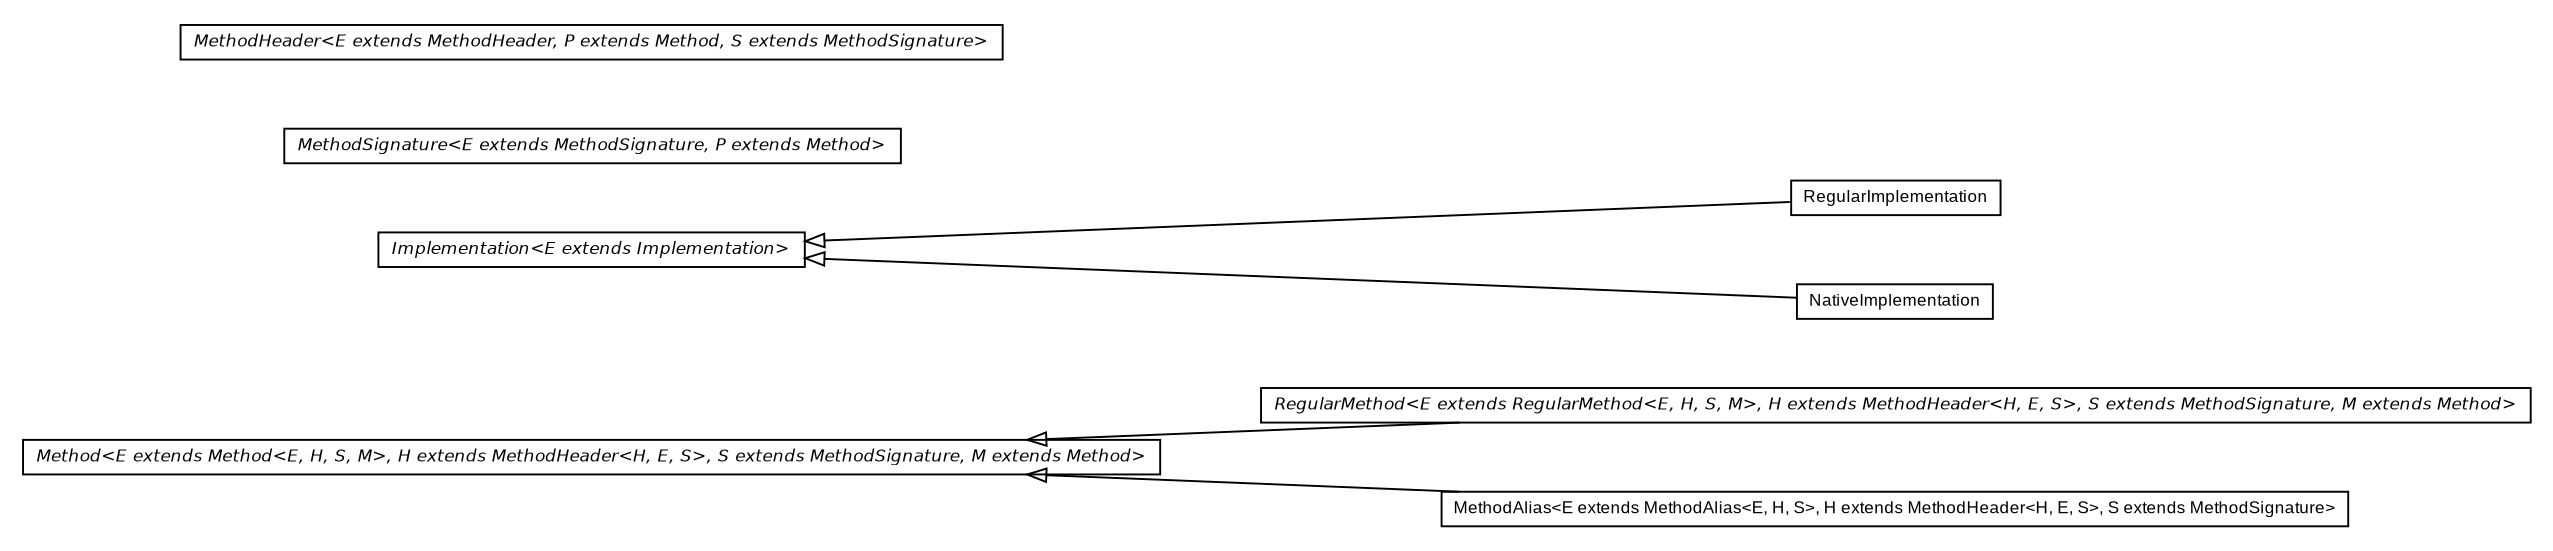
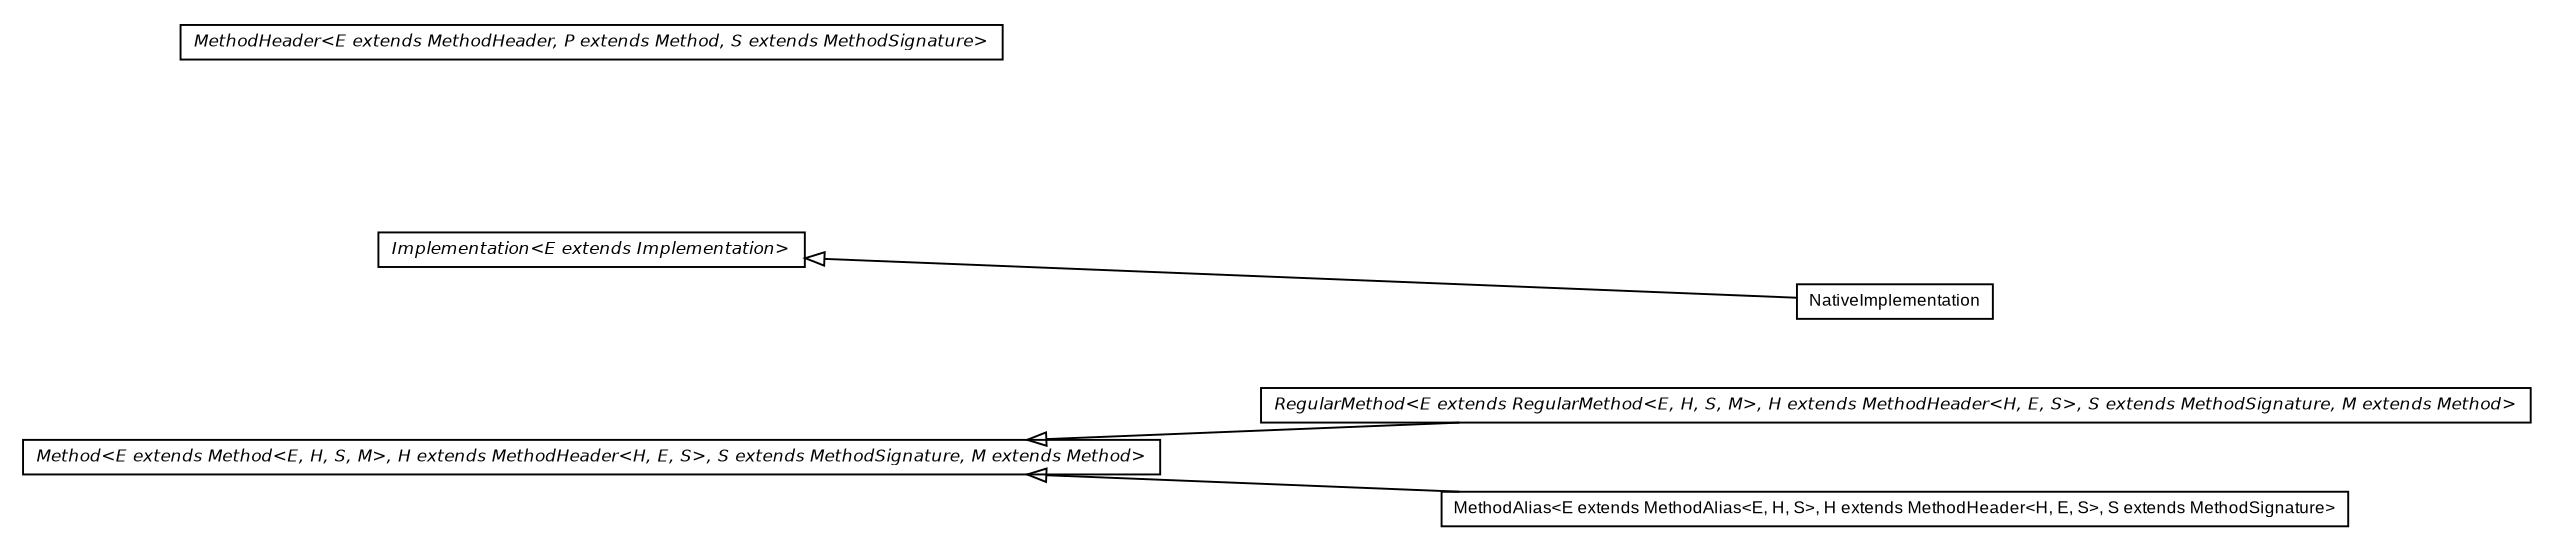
(592, 146) -> none
(1895, 198) -> none
